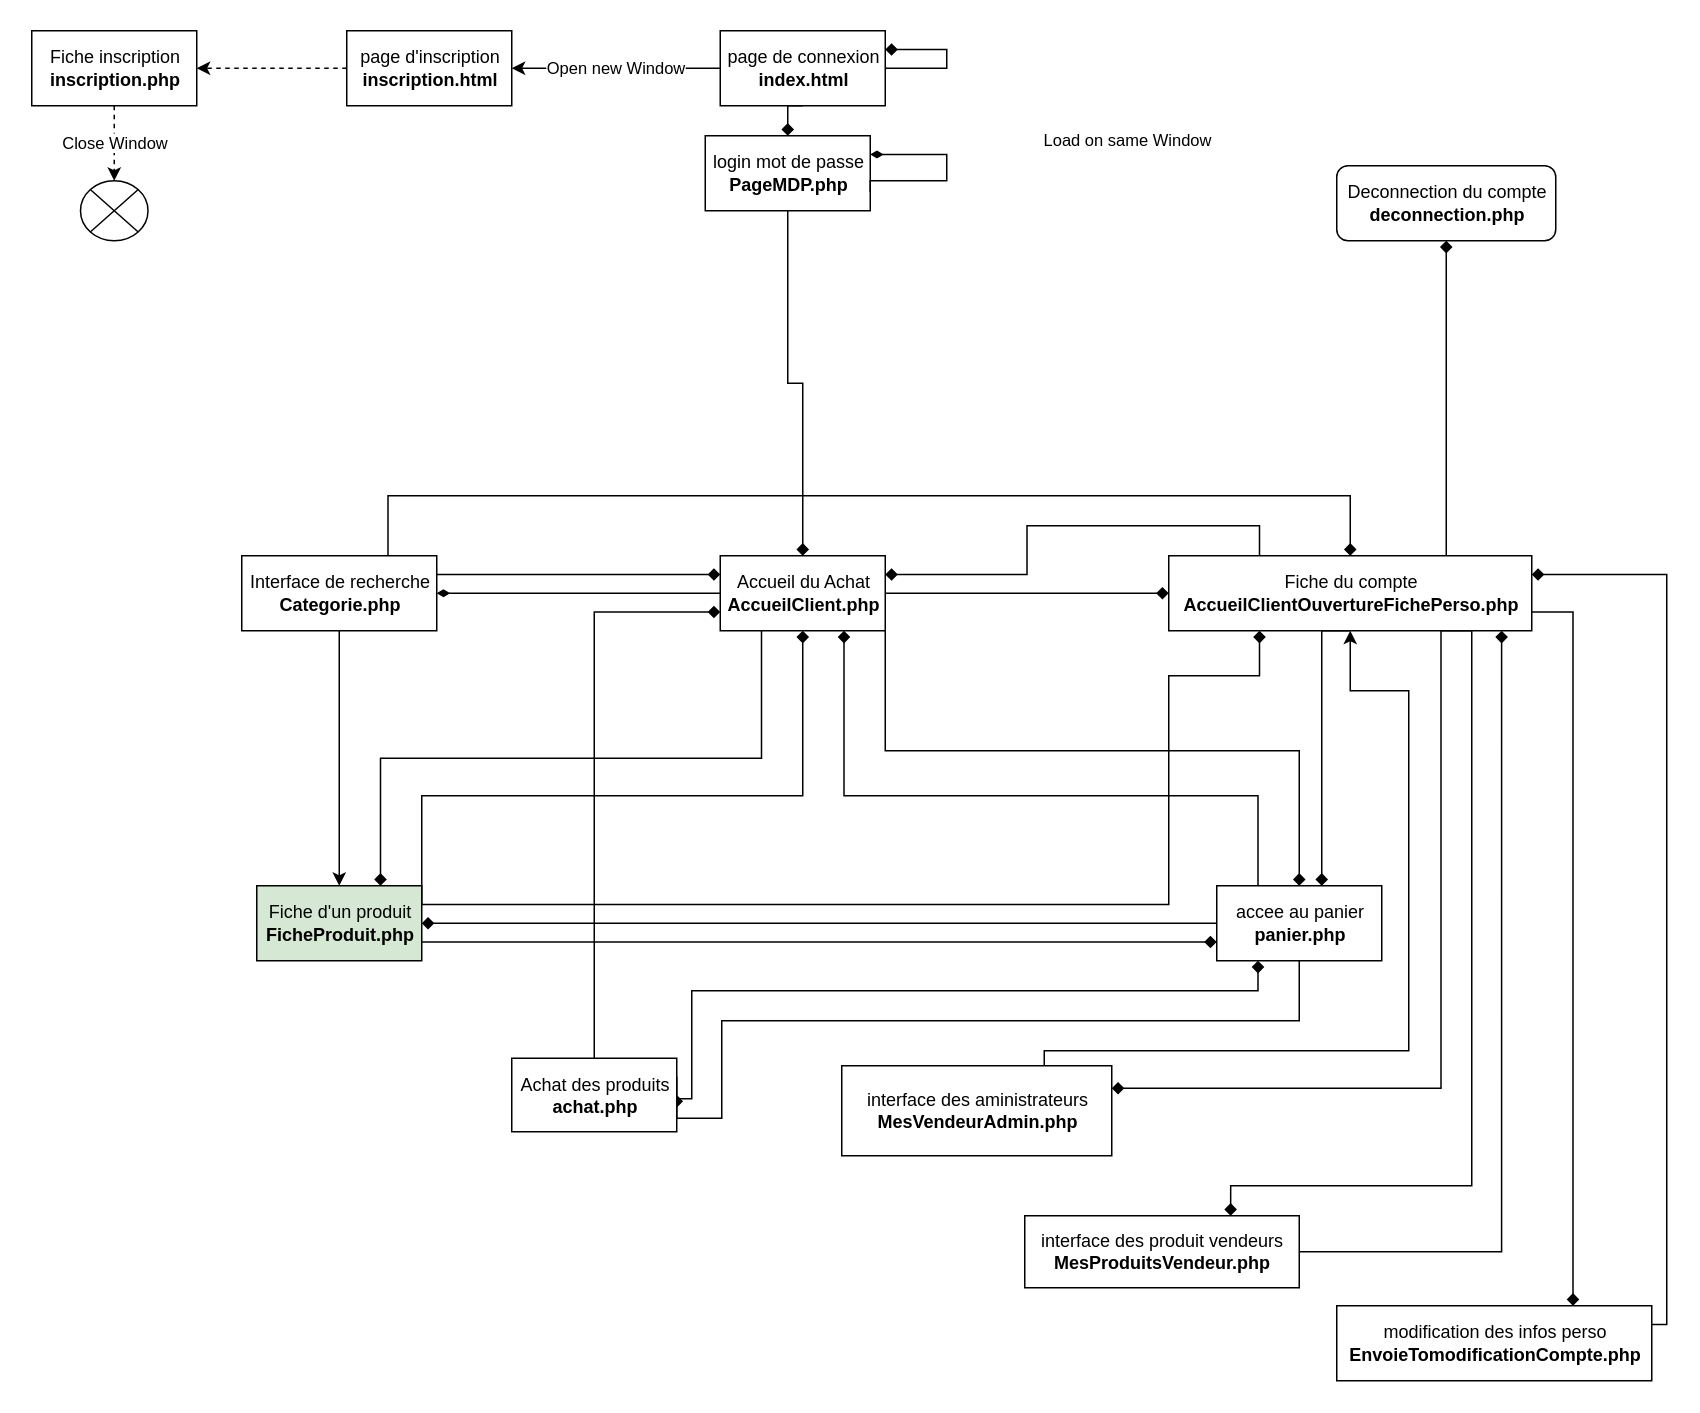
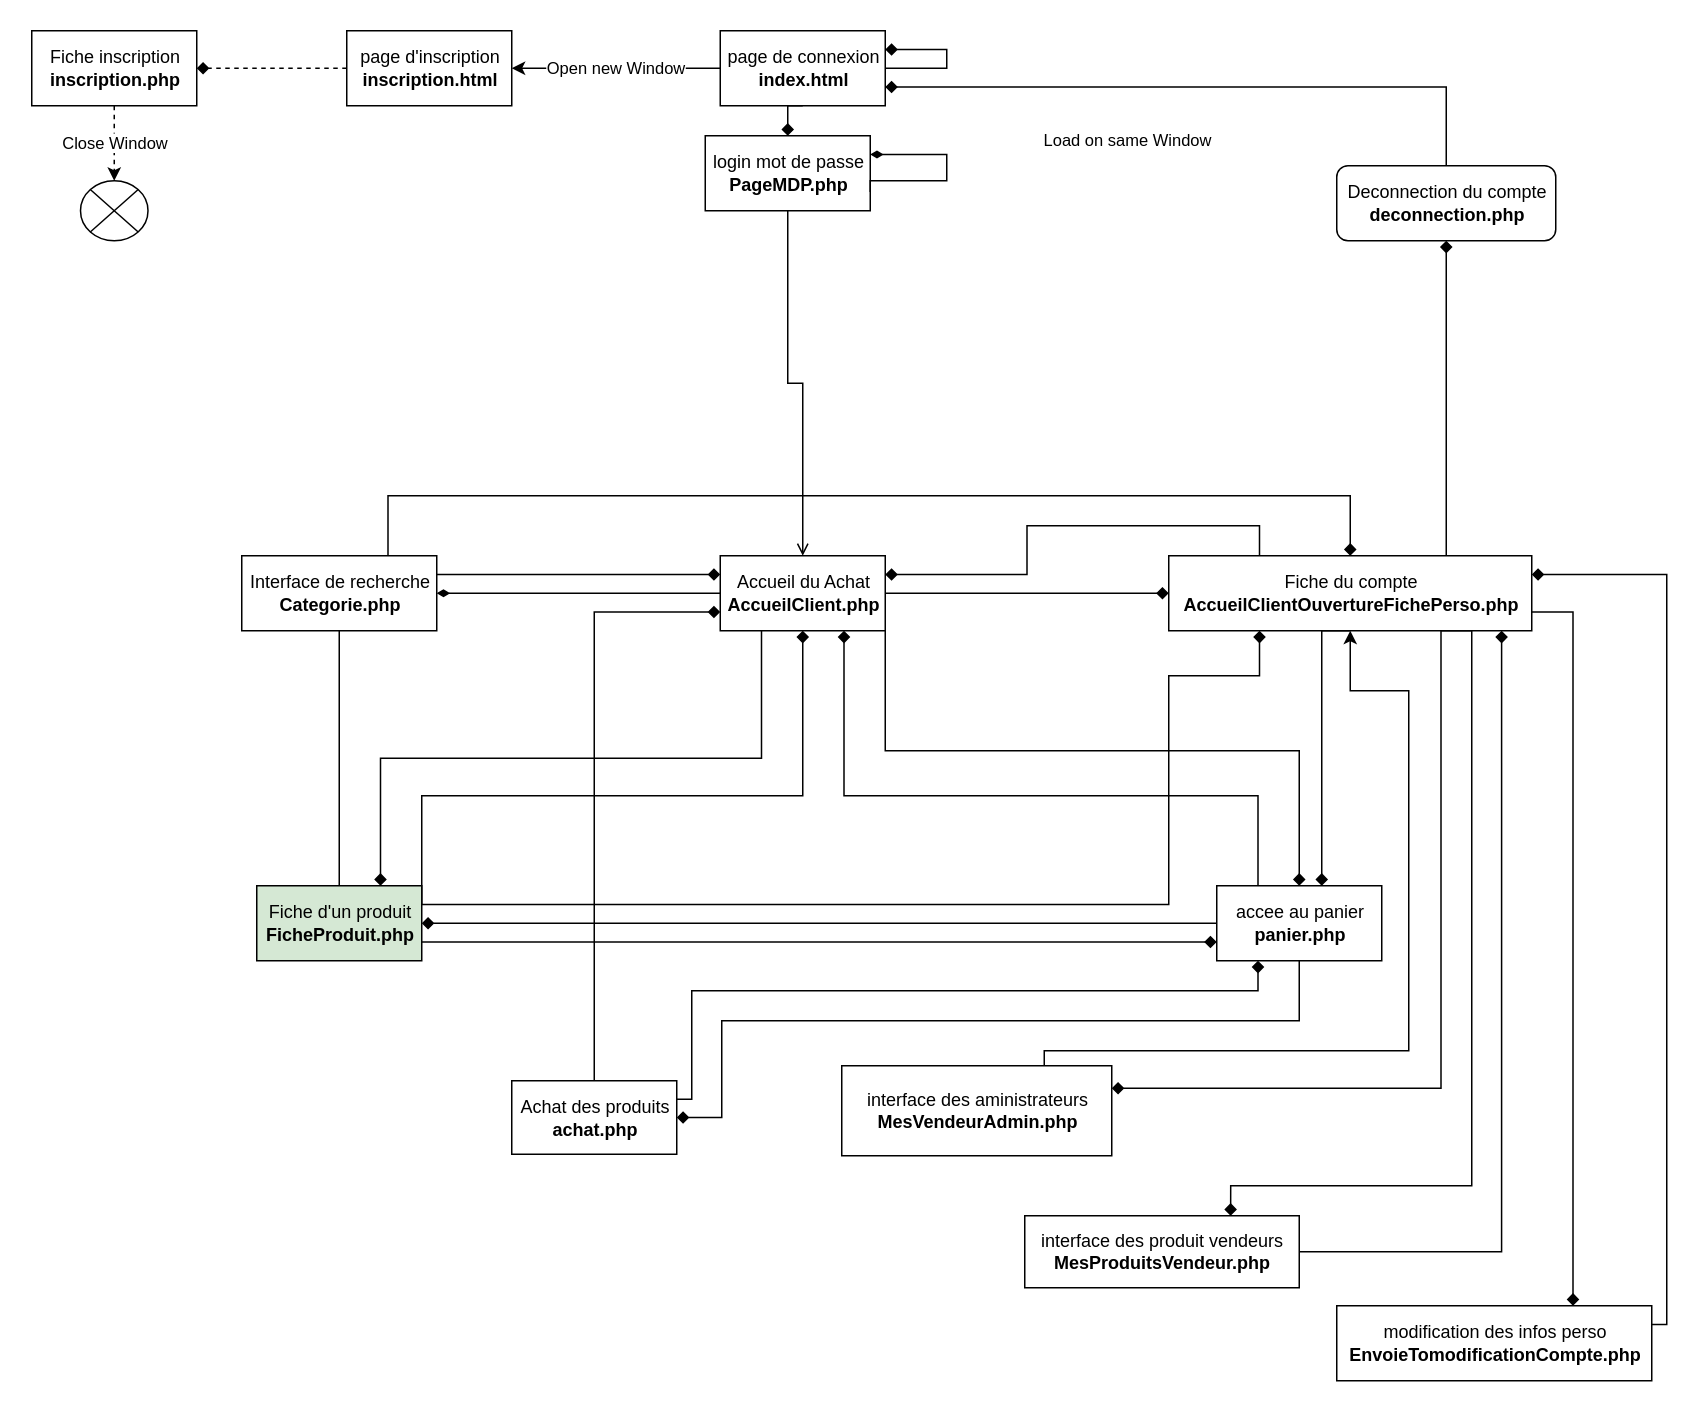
(208, 68) -> (209, 68)
none -> (1211, 87)
(803, 543) -> (803, 547)
(339, 874) -> (339, 878)
(594, 1095) -> (594, 1118)
